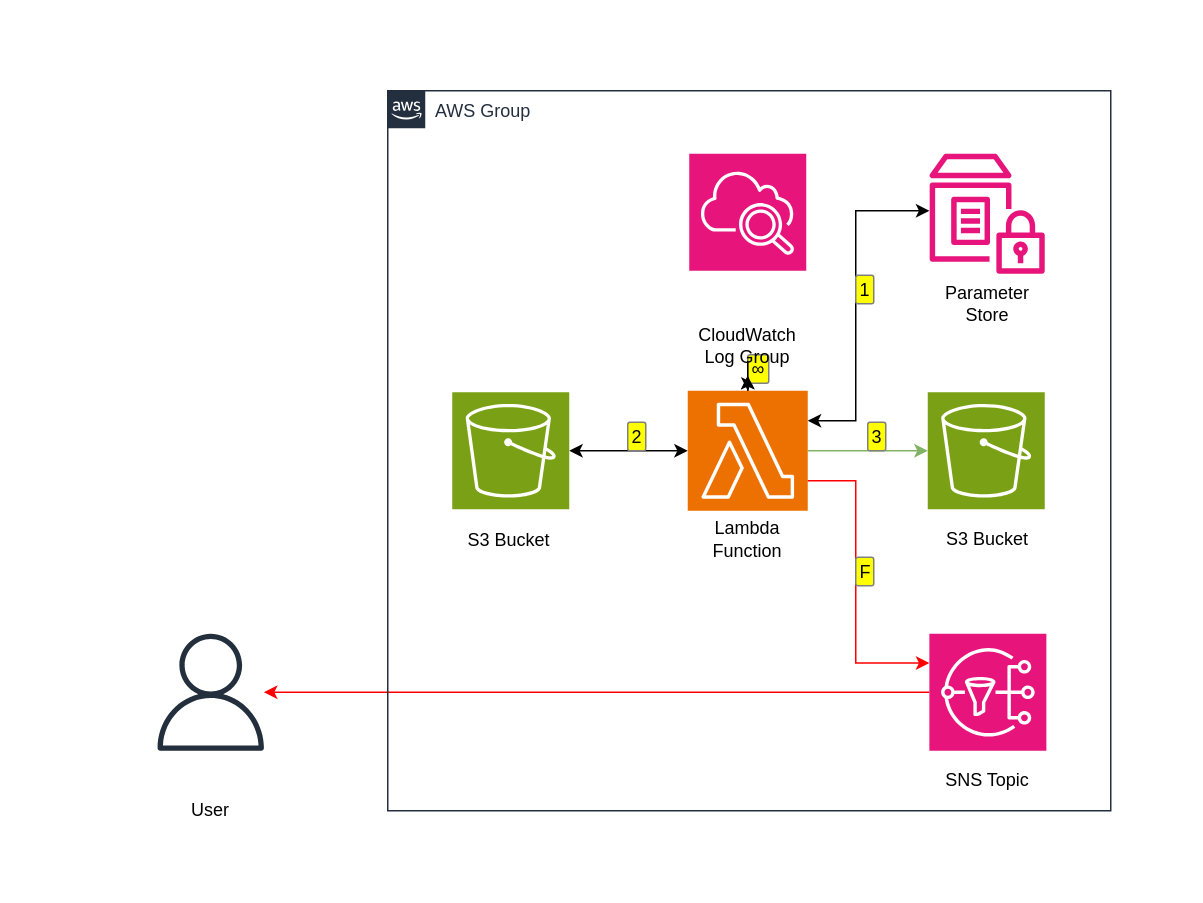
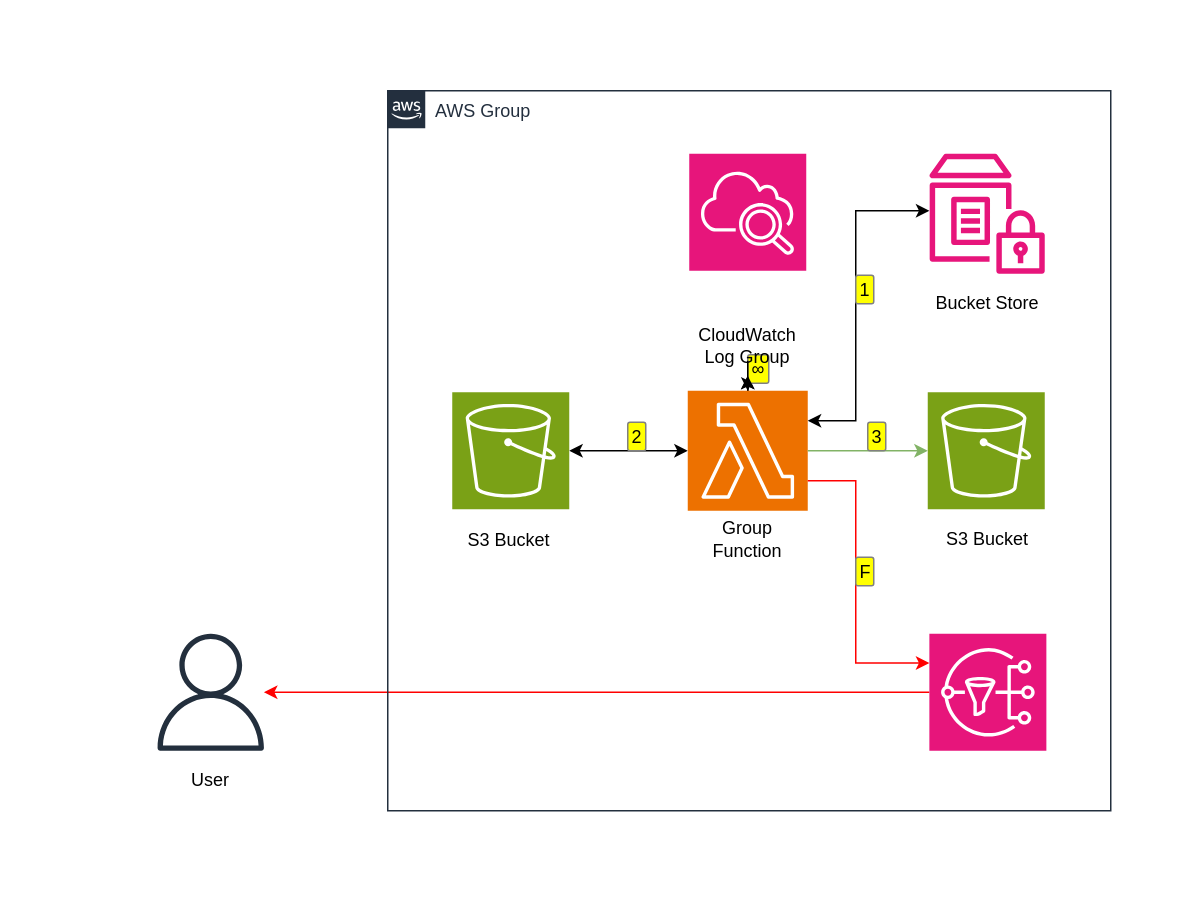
(988, 304) -> (988, 304)
(748, 539) -> (748, 539)
(988, 781) -> none
(211, 811) -> (211, 781)
